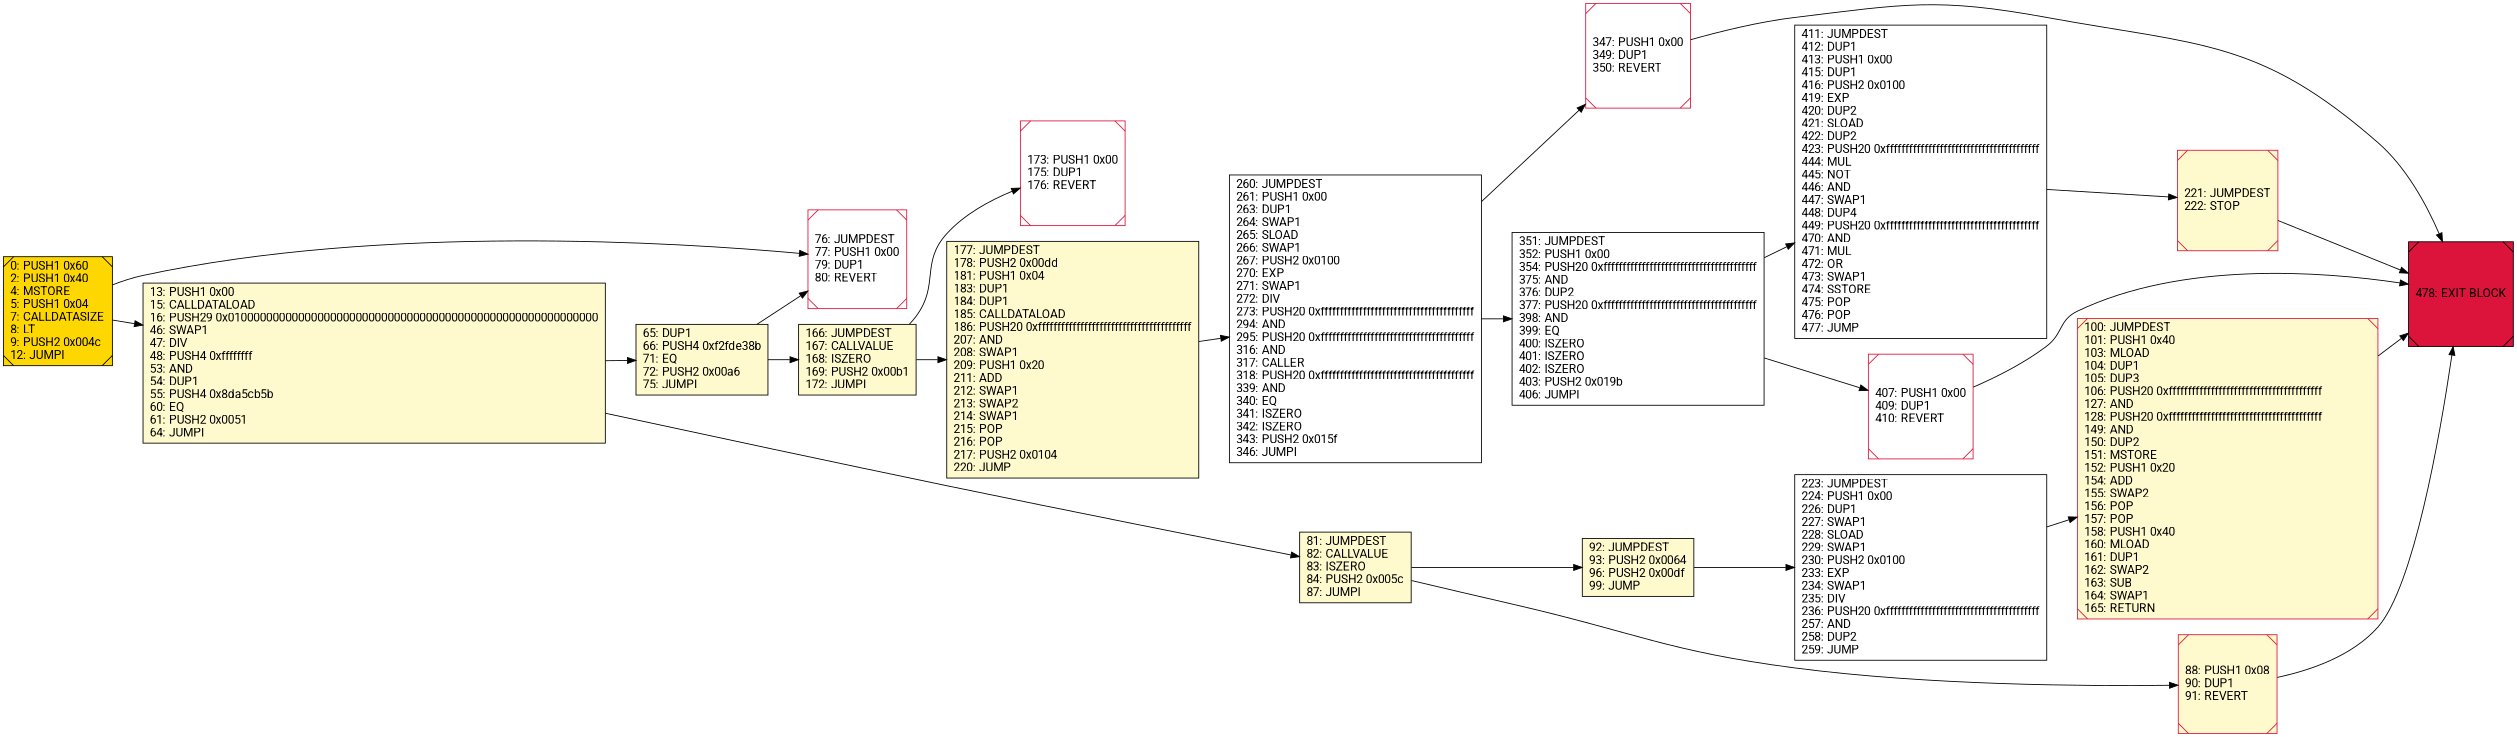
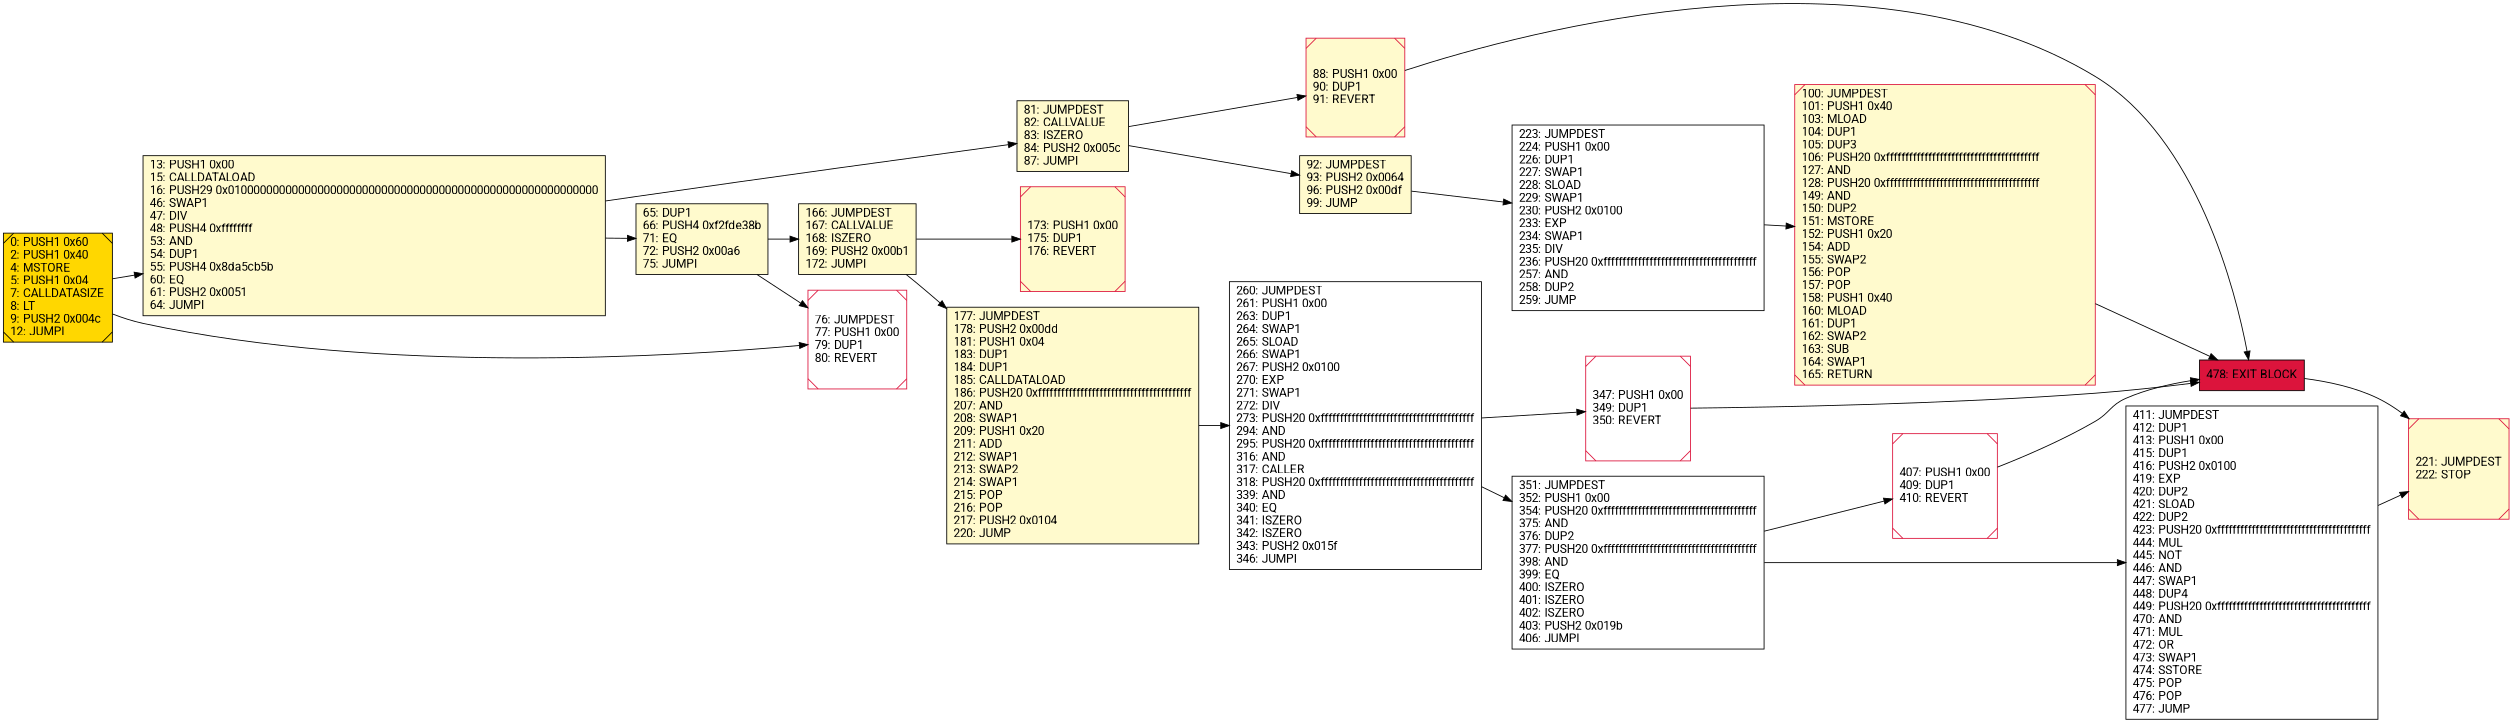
(1073, 173) -> (1073, 239)
(2339, 245) -> (2356, 390)
(2461, 294) -> (2252, 375)
(2228, 684) -> (1355, 88)
